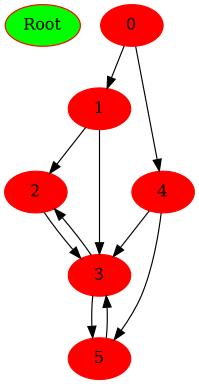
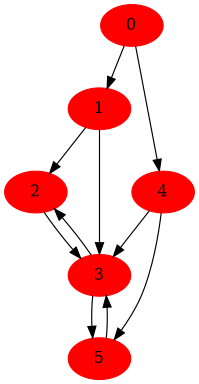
(43, 25) -> none
